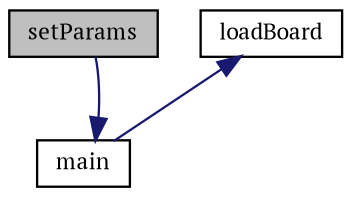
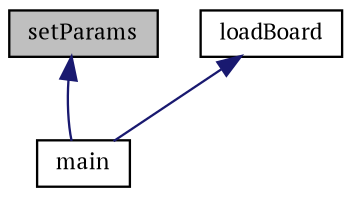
(99, 87) -> (68, 110)
